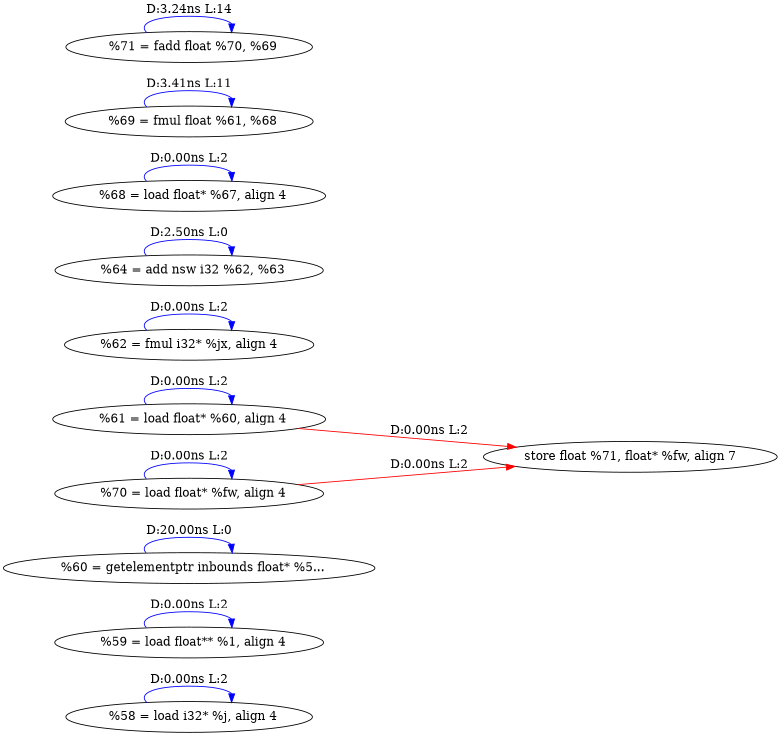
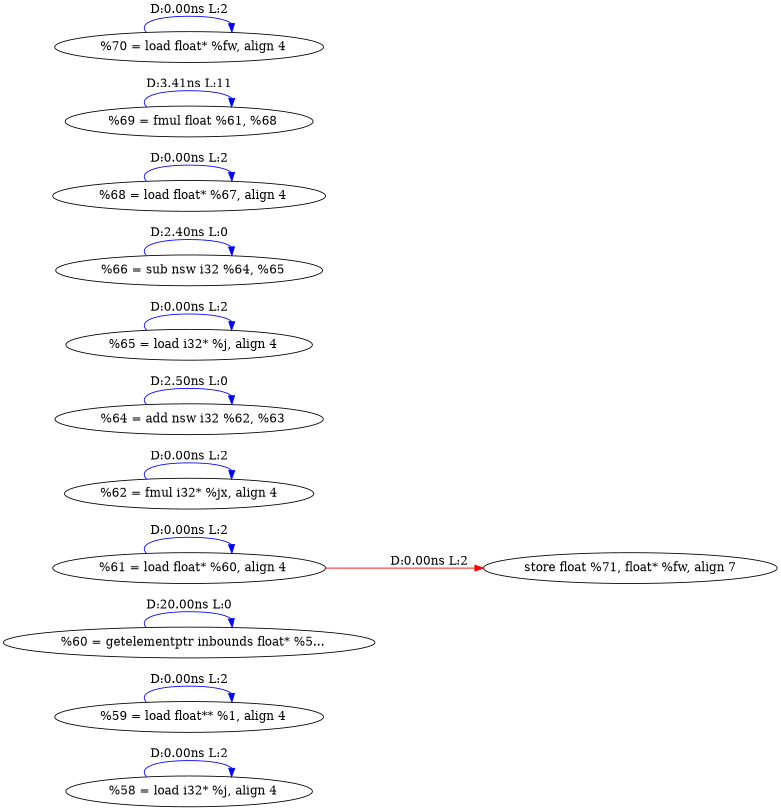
(189, 47) -> none
none -> (189, 270)
none -> (189, 345)
(402, 476) -> none
